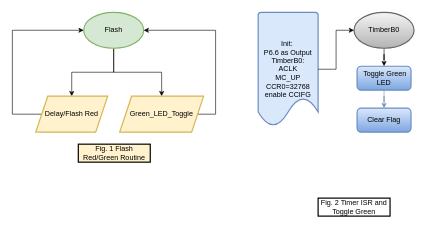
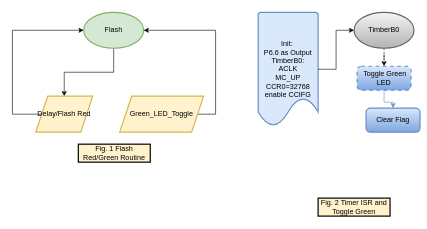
(384, 59) -> (384, 59)
(384, 78) -> (384, 78)
(162, 80) -> none
(72, 114) -> (64, 114)
(384, 120) -> (393, 120)
(354, 207) -> (354, 207)
